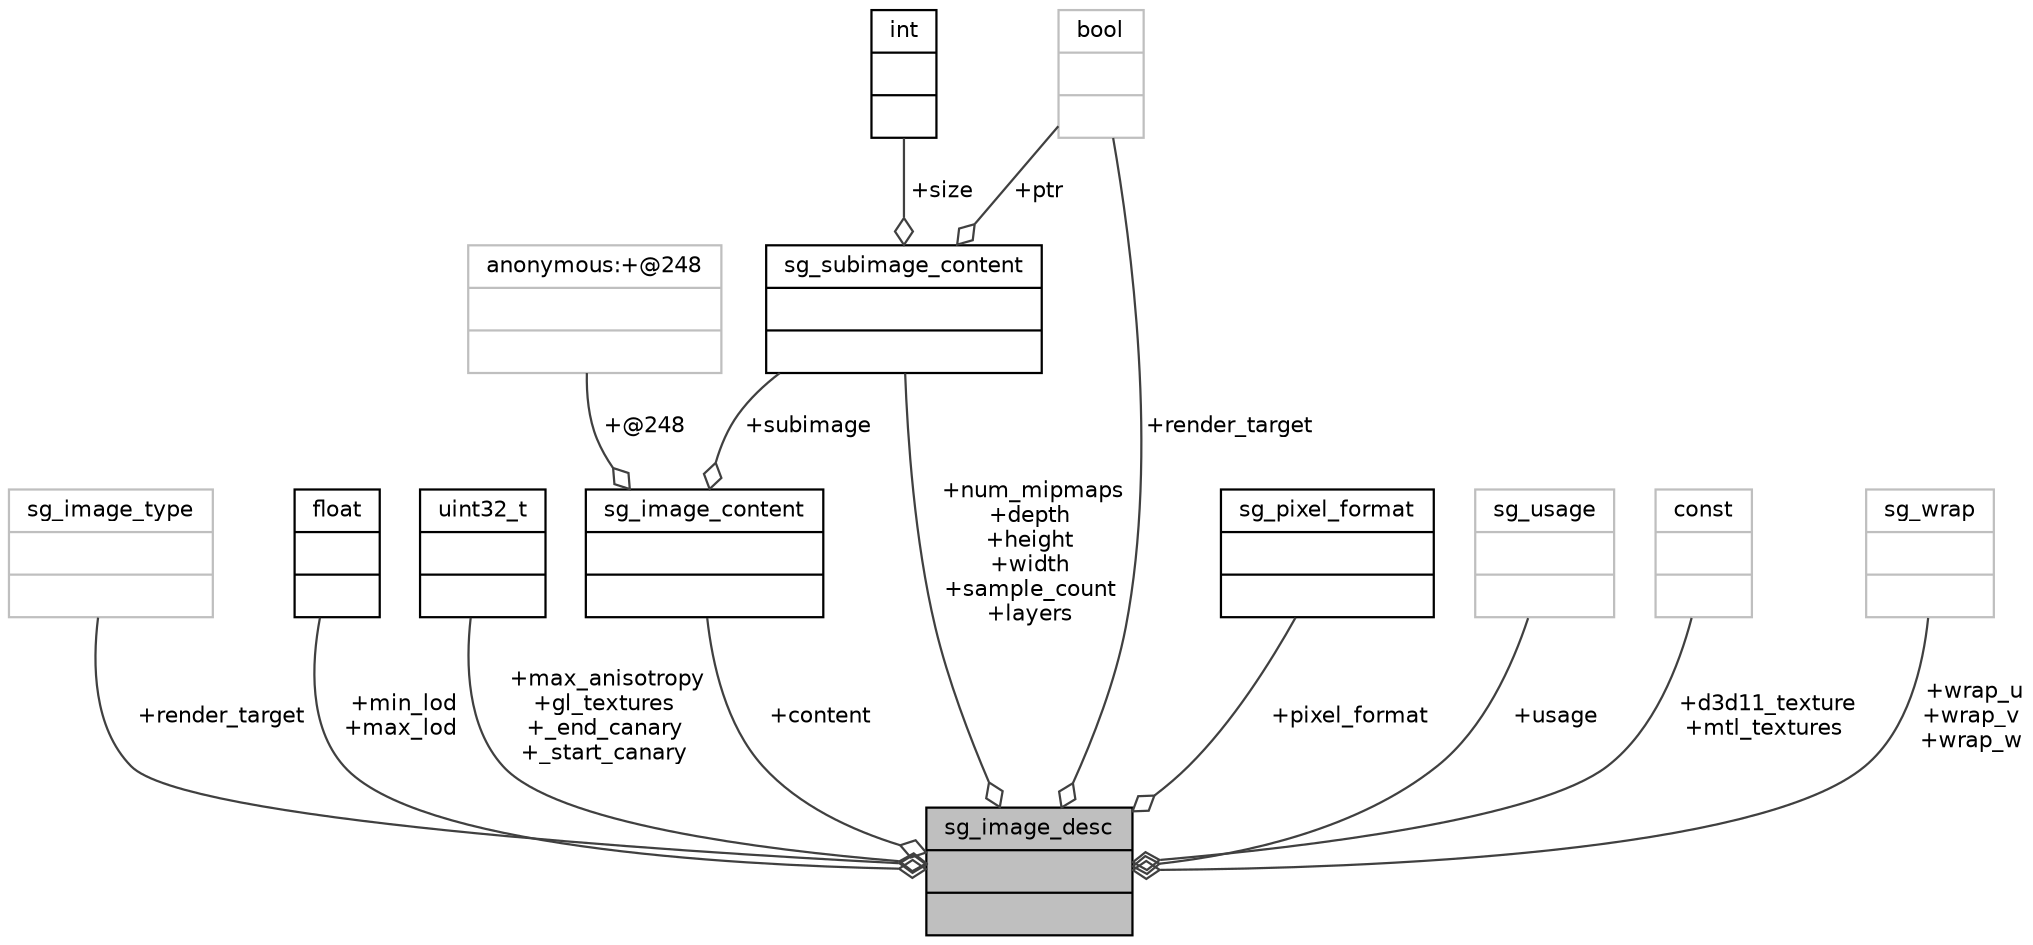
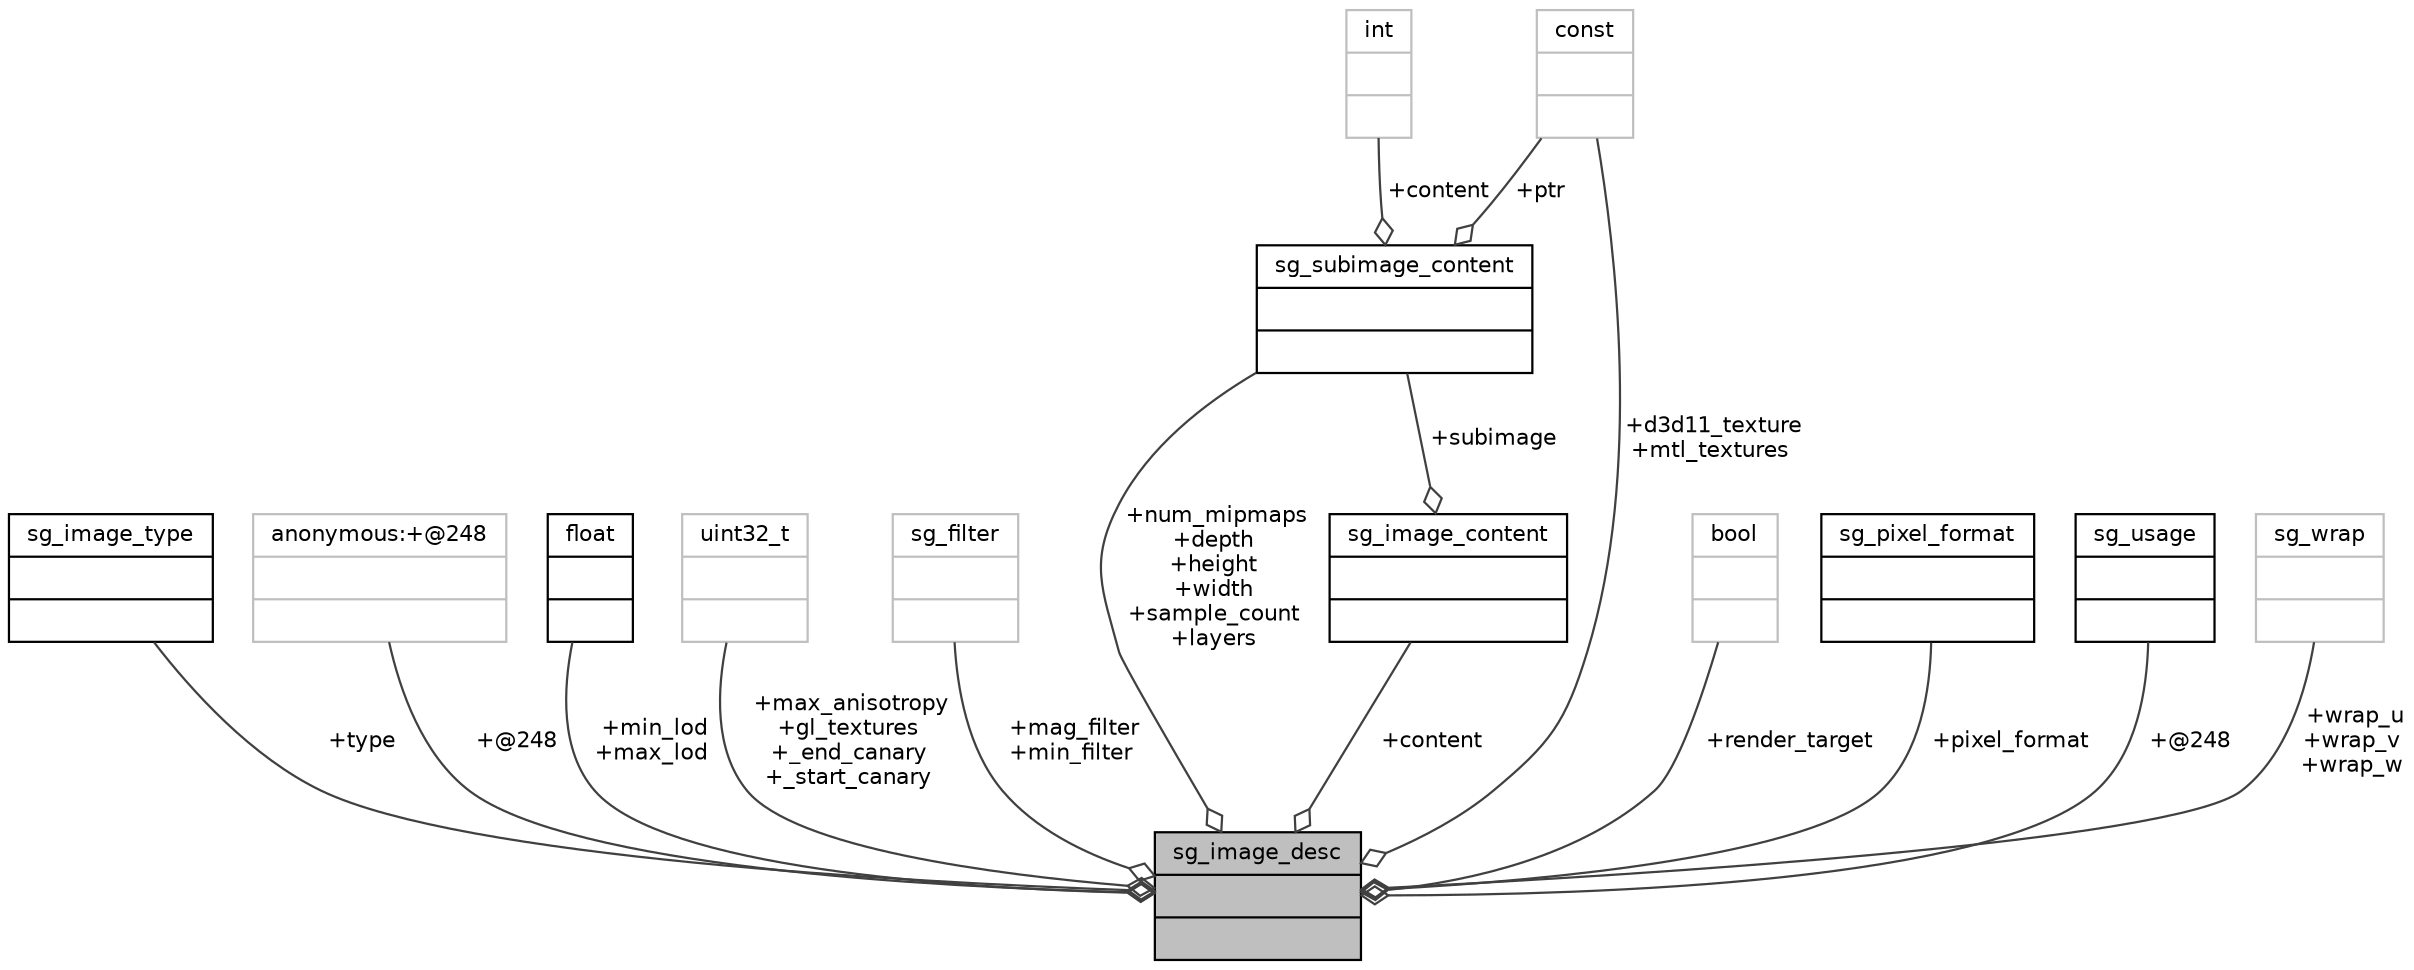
(904, 74) -> (1379, 74)
(1017, 175) -> (1508, 182)
(939, 192) -> (1436, 192)
(592, 423) -> (563, 831)
(111, 553) -> (111, 578)
(483, 553) -> (745, 578)
(1545, 553) -> (2145, 578)
none -> (955, 578)
(218, 717) -> (360, 742)
(1553, 717) -> (2188, 742)
